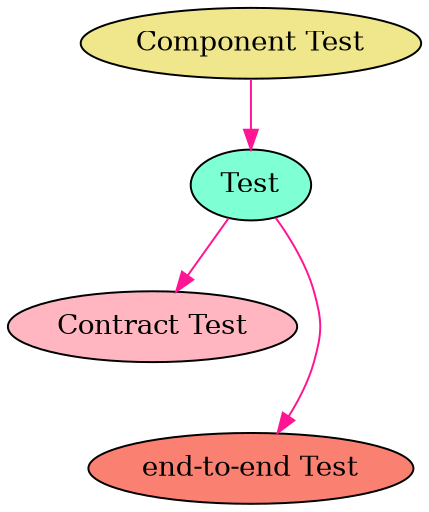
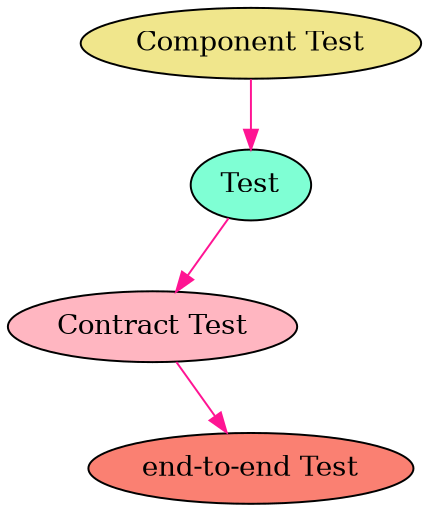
(319, 315) -> (196, 389)
